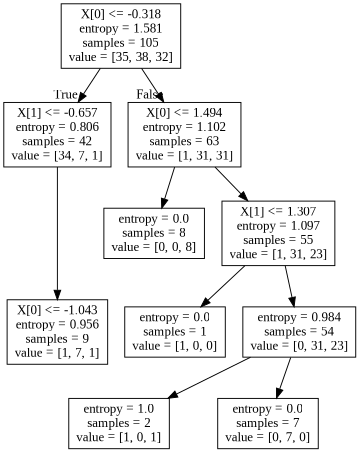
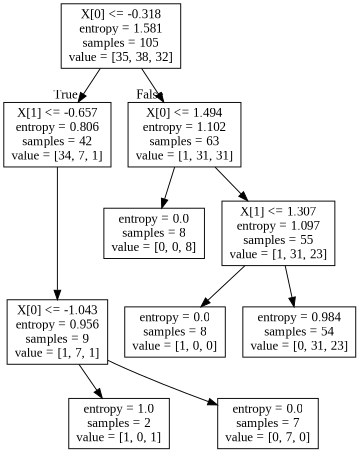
(175, 332) -> (175, 332)
(285, 373) -> (158, 382)
(213, 376) -> (88, 377)
